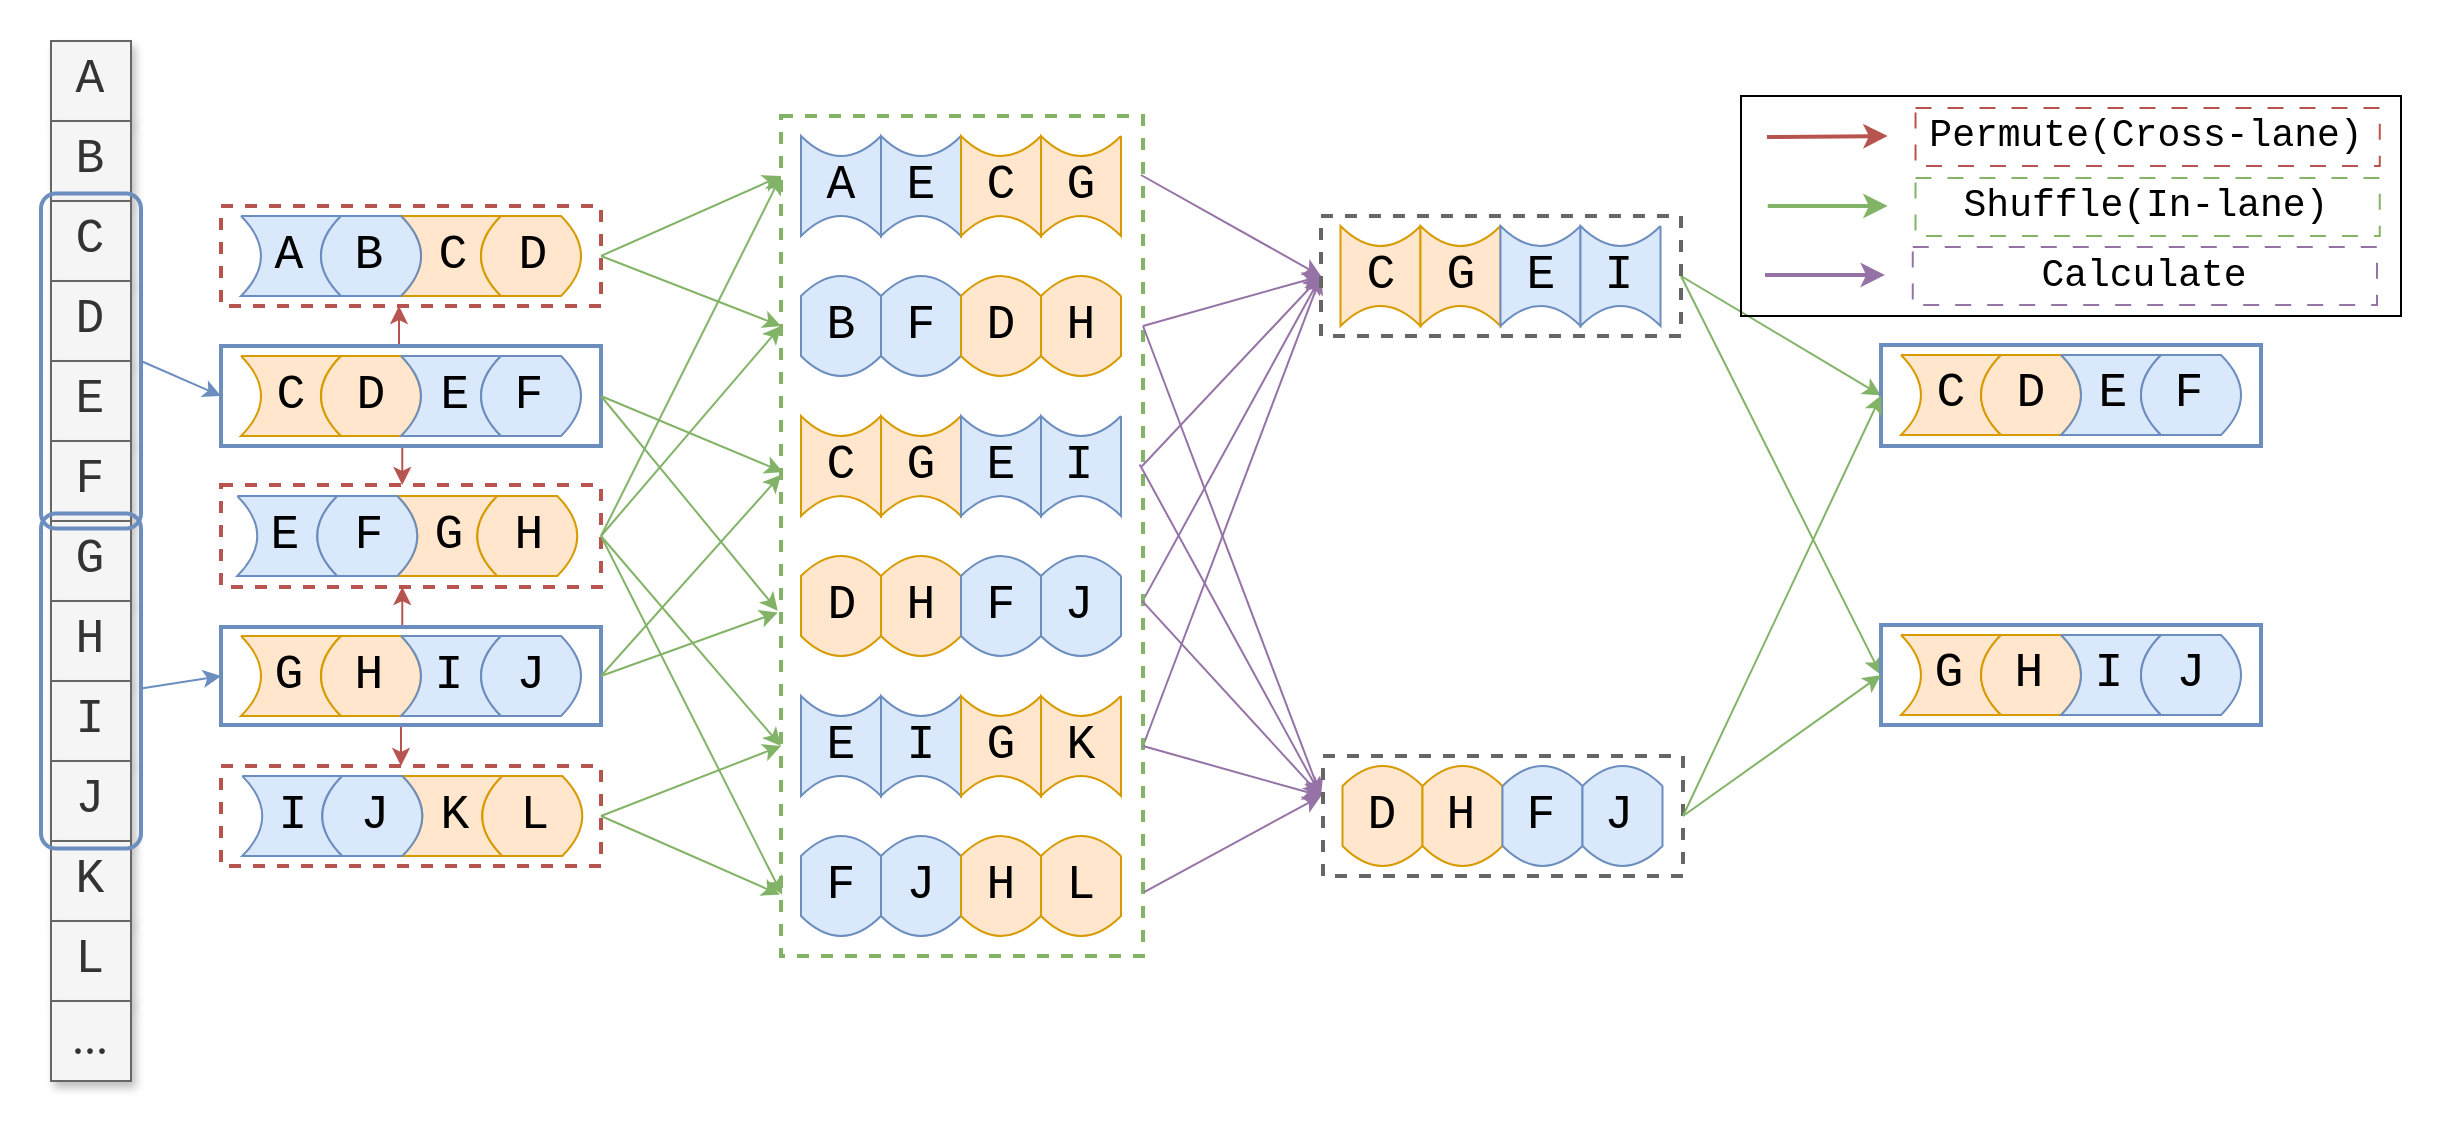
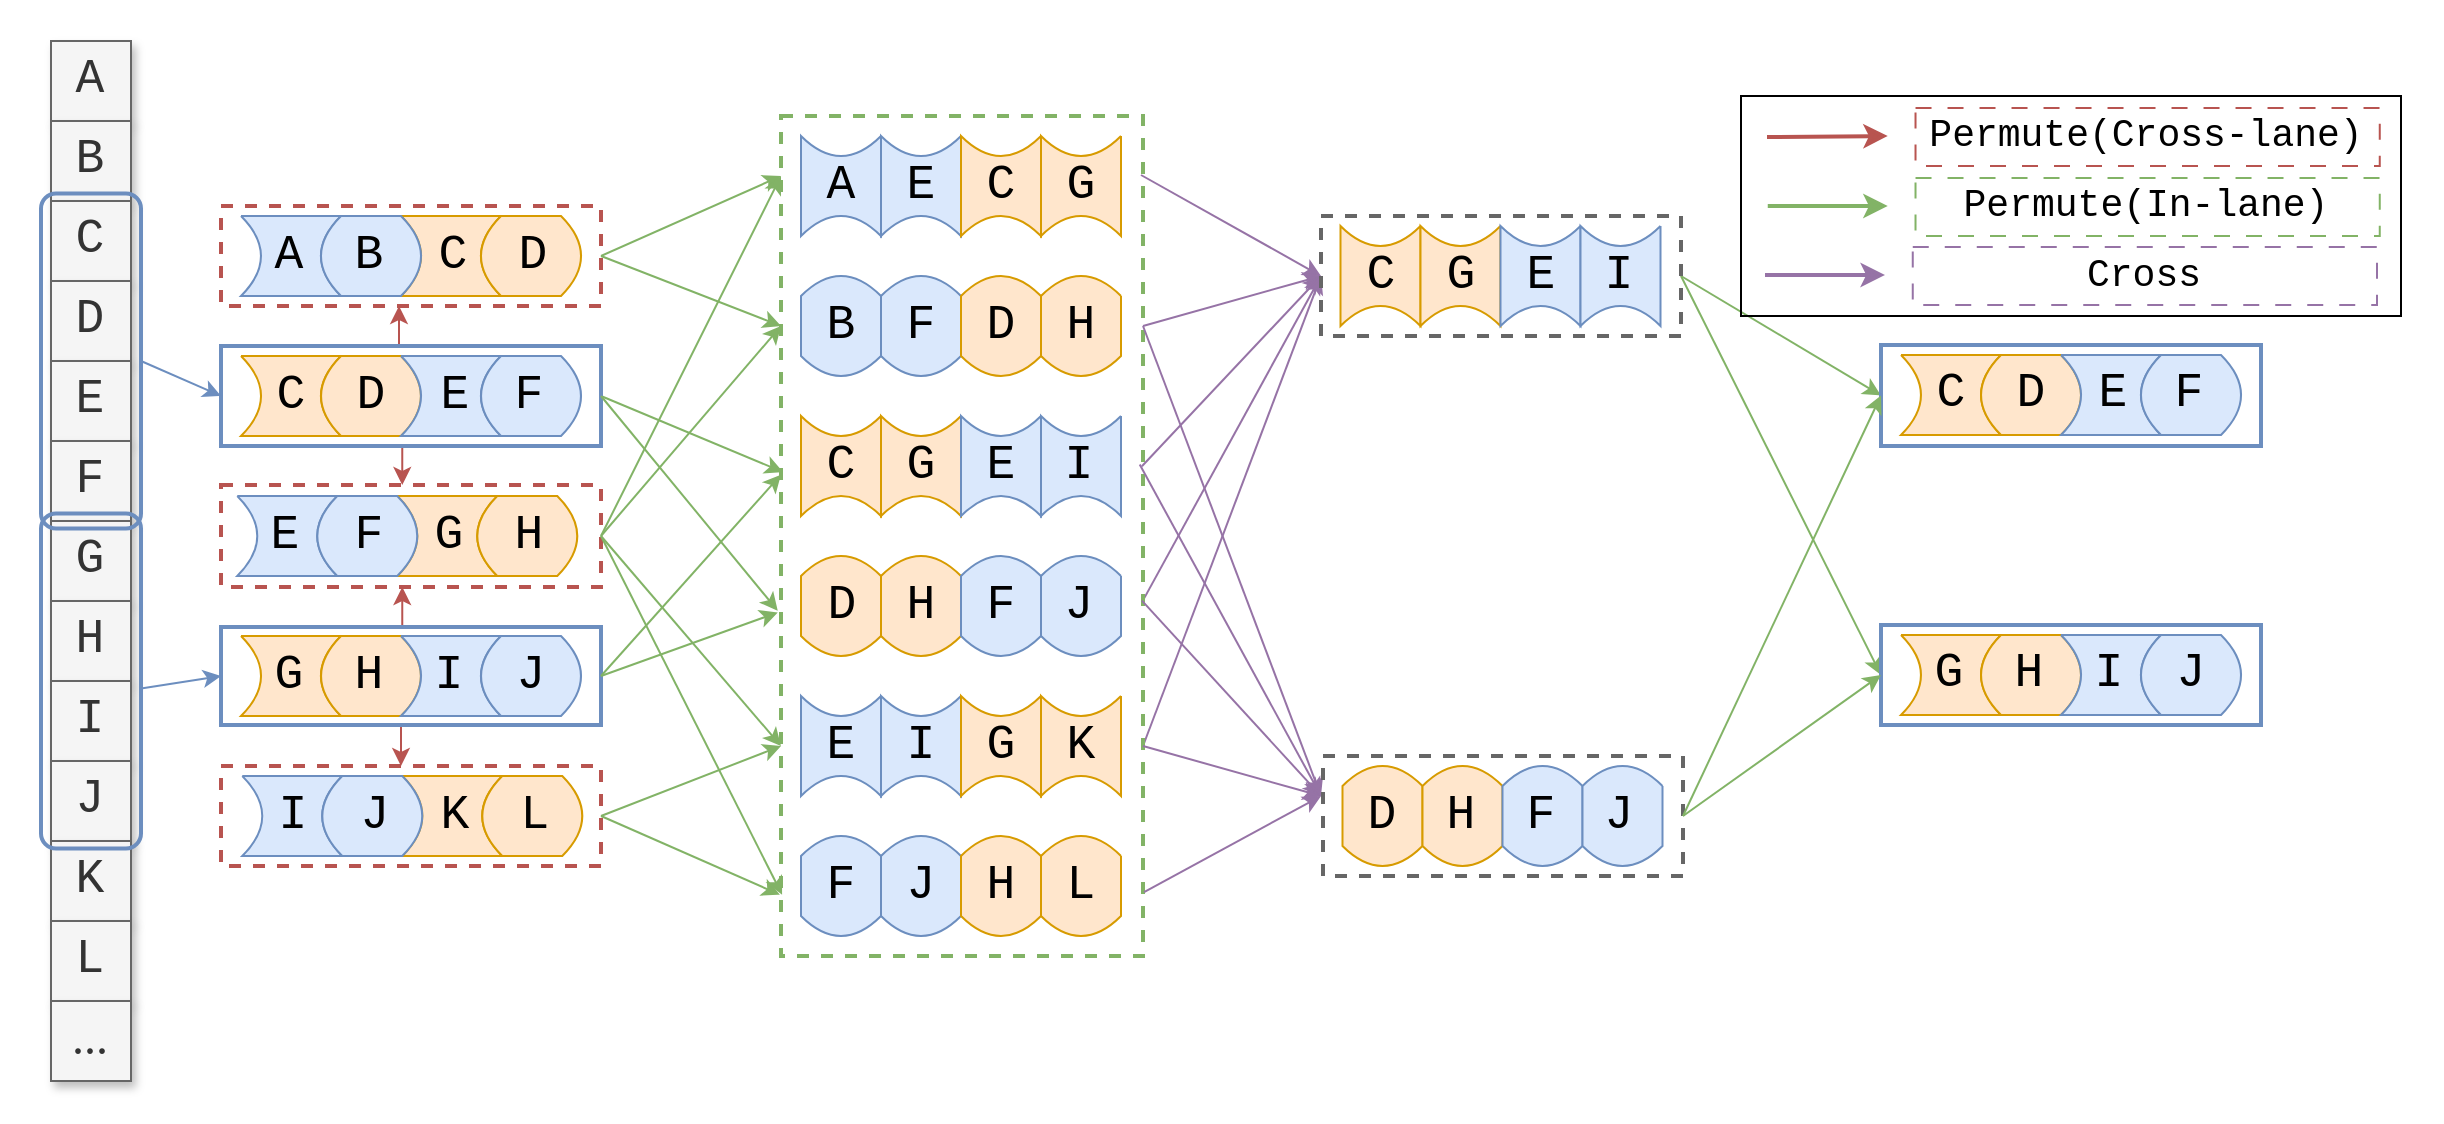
(2147, 207) -> (2147, 207)
(2145, 277) -> (2145, 277)
